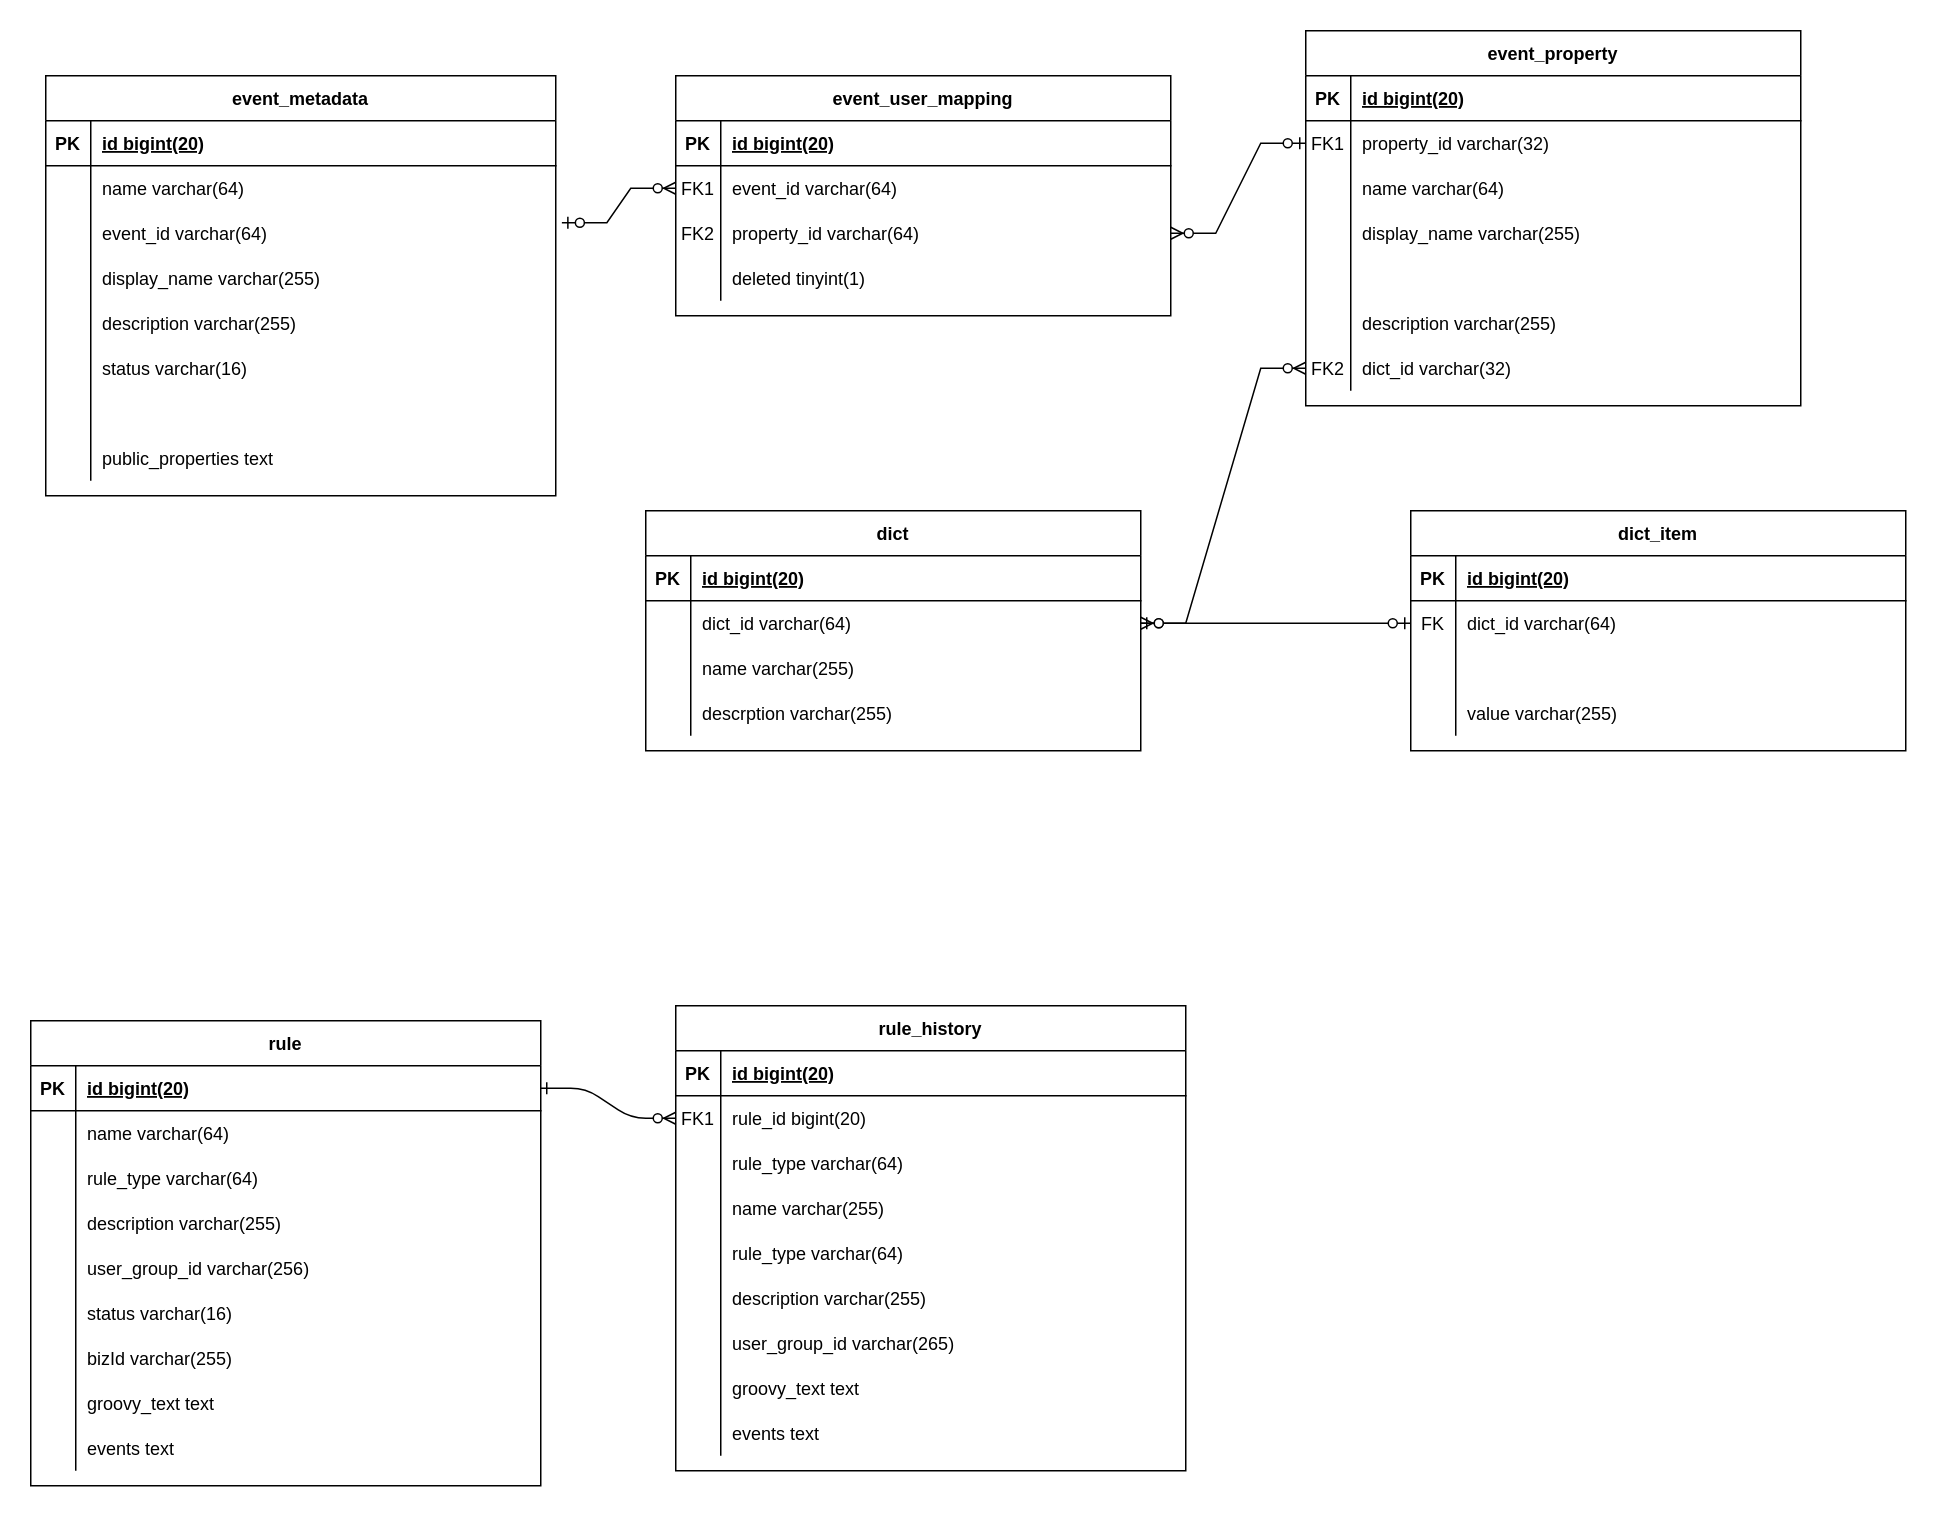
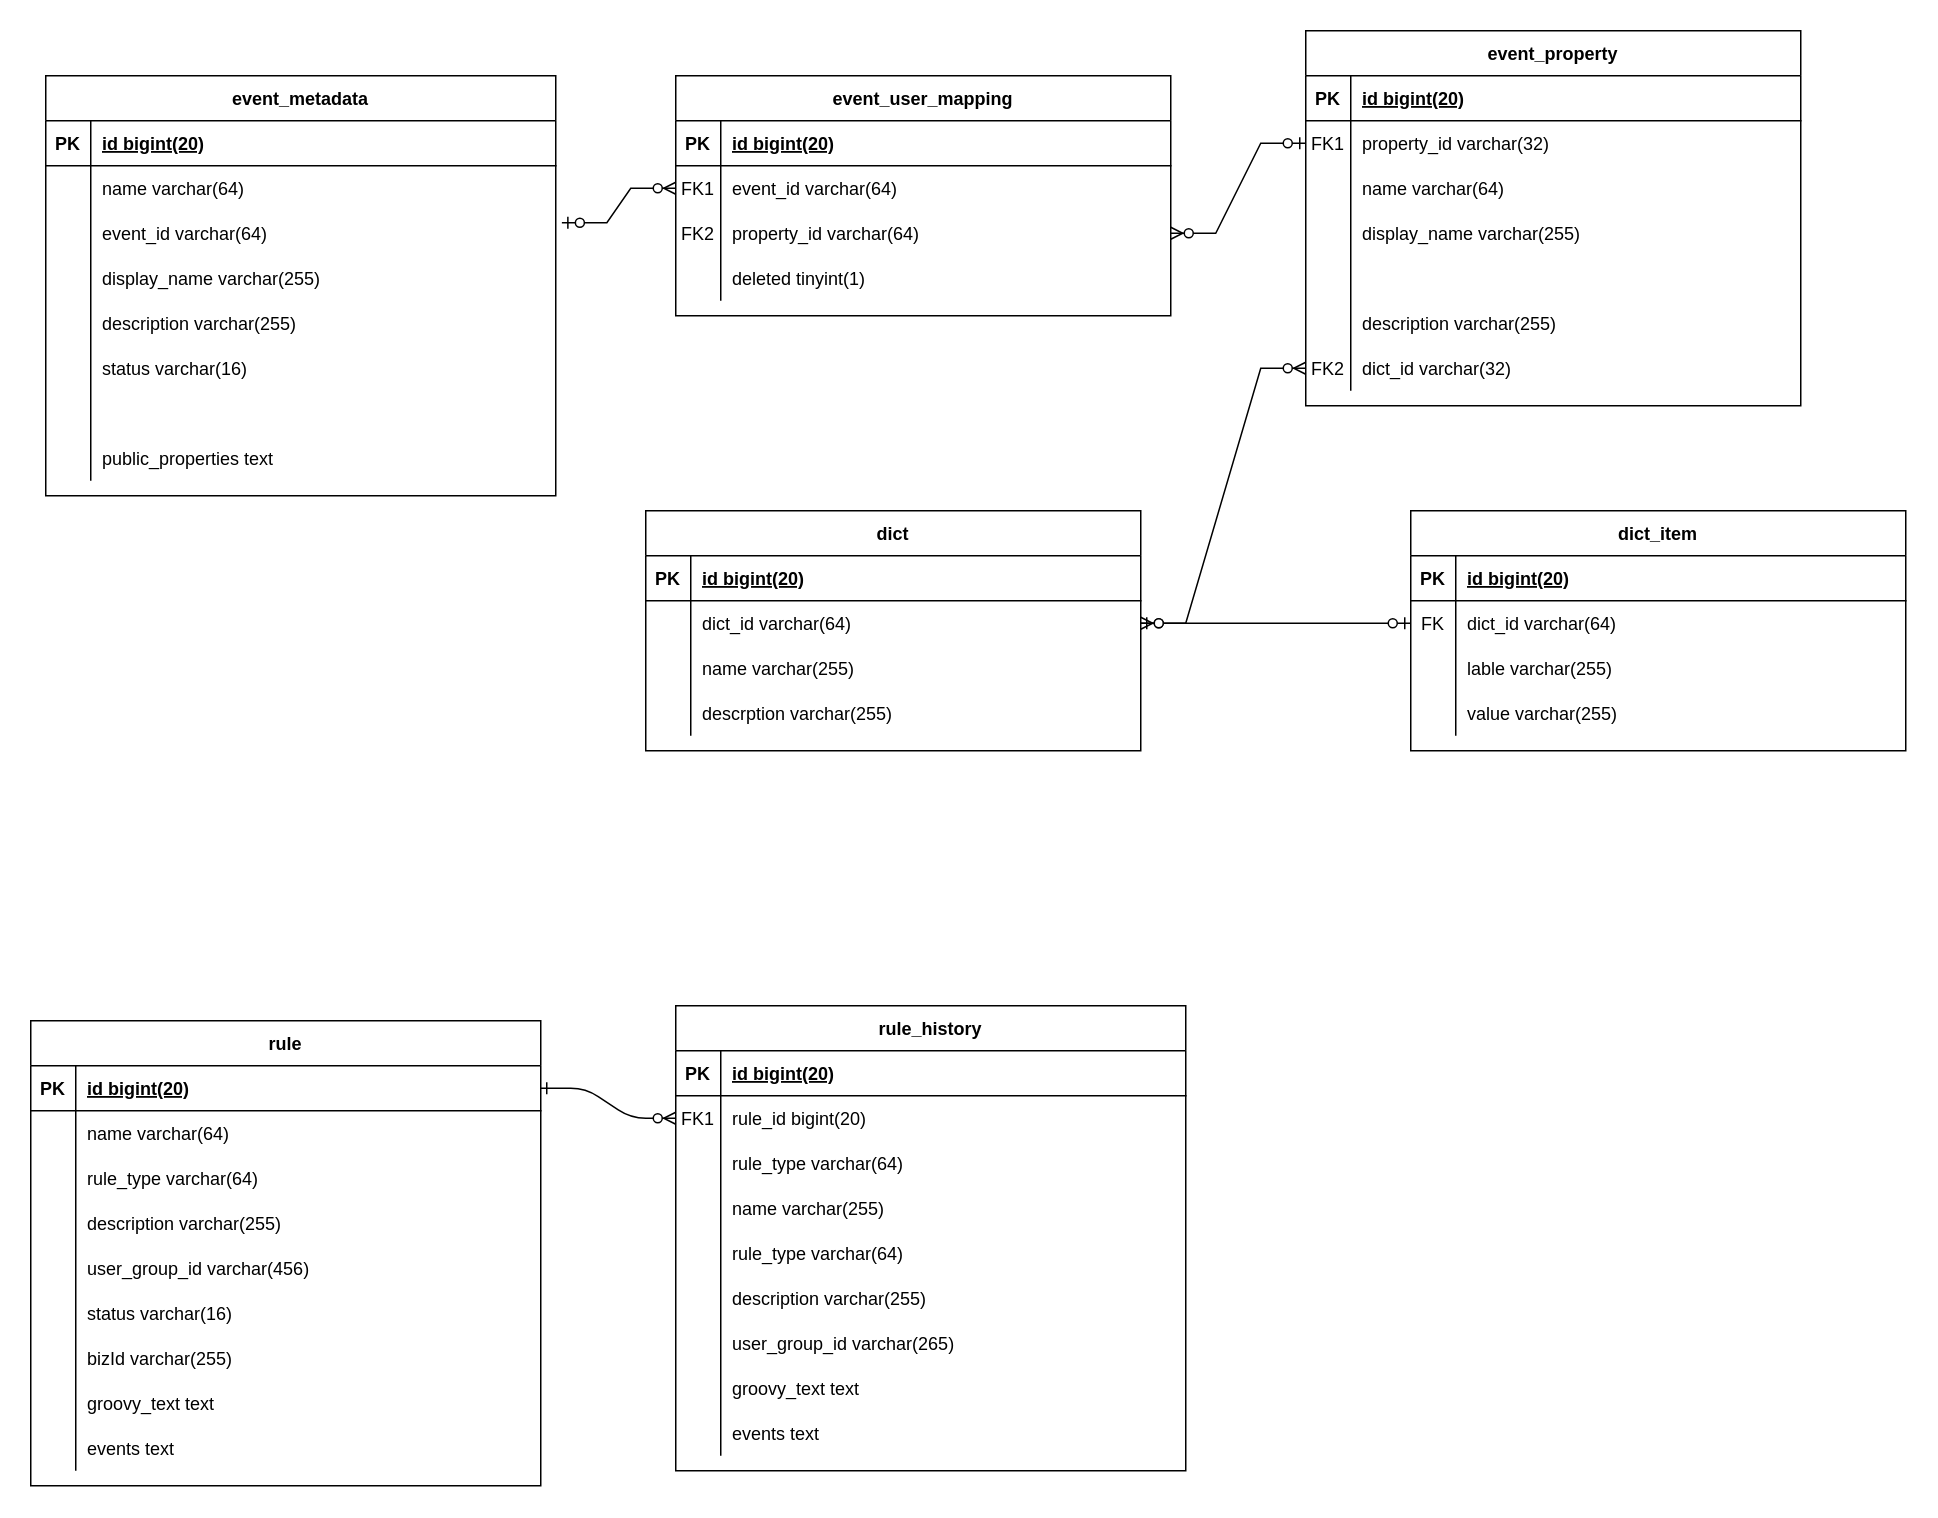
none -> (1681, 668)
(213, 1269) -> (213, 1269)
